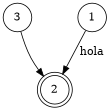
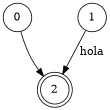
(17, 17) -> (17, 17)
